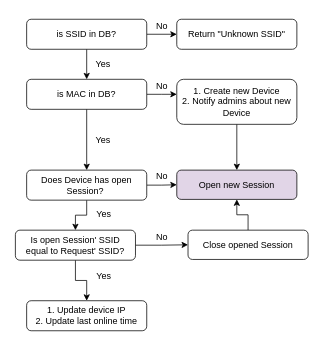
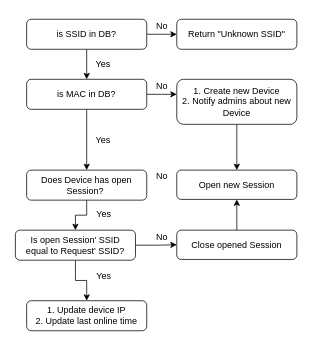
(170, 185) -> none
(237, 185) -> (237, 185)
(248, 245) -> (237, 245)
